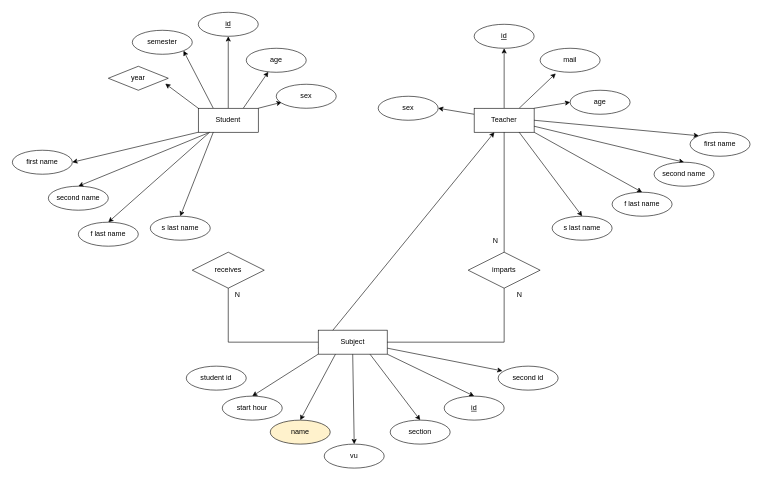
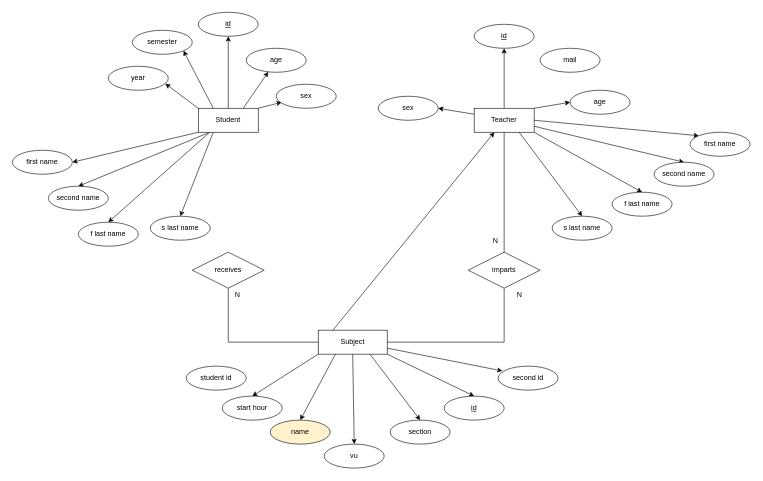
(138, 78) -> (138, 78)
(531, 97) -> none
